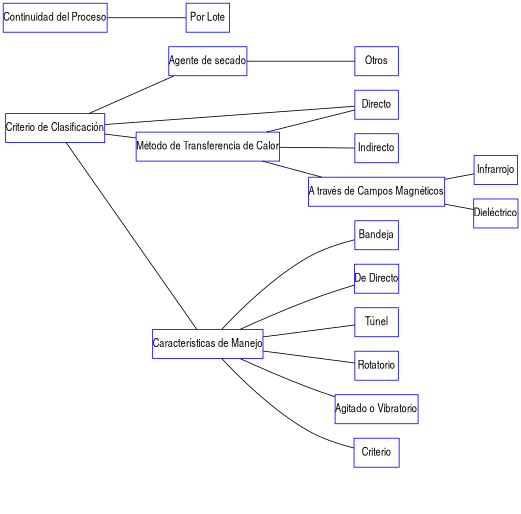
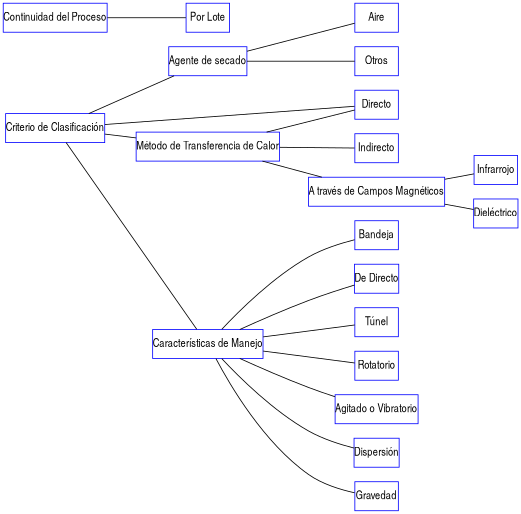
none -> (377, 18)
(377, 453) -> (377, 453)
none -> (377, 496)
